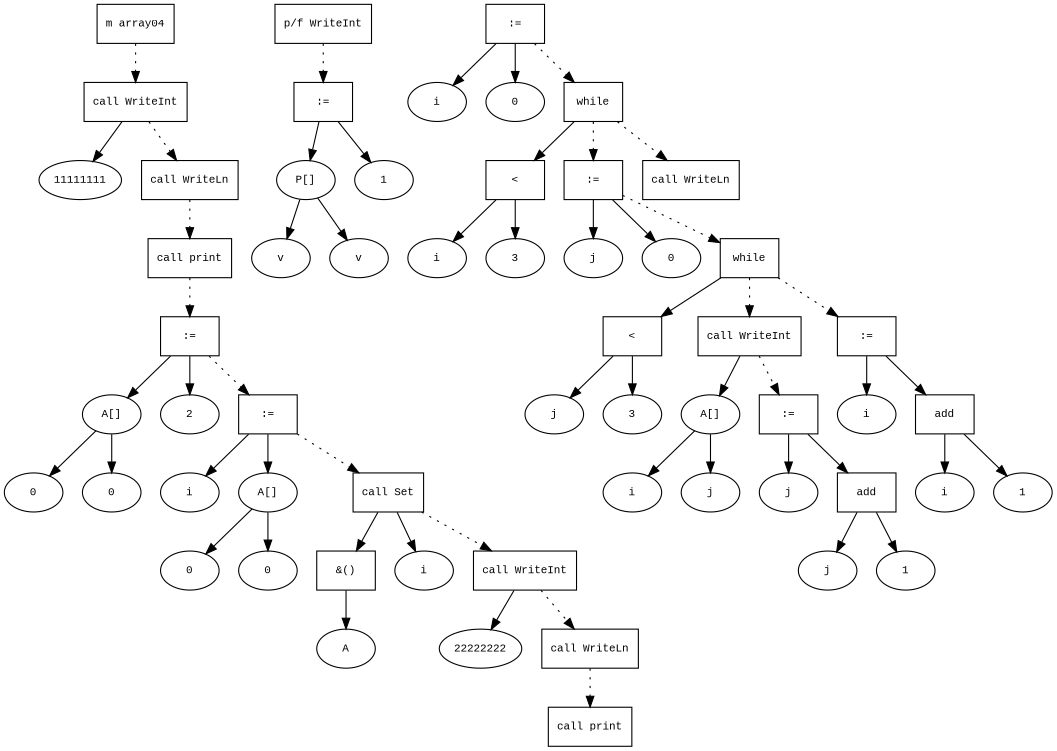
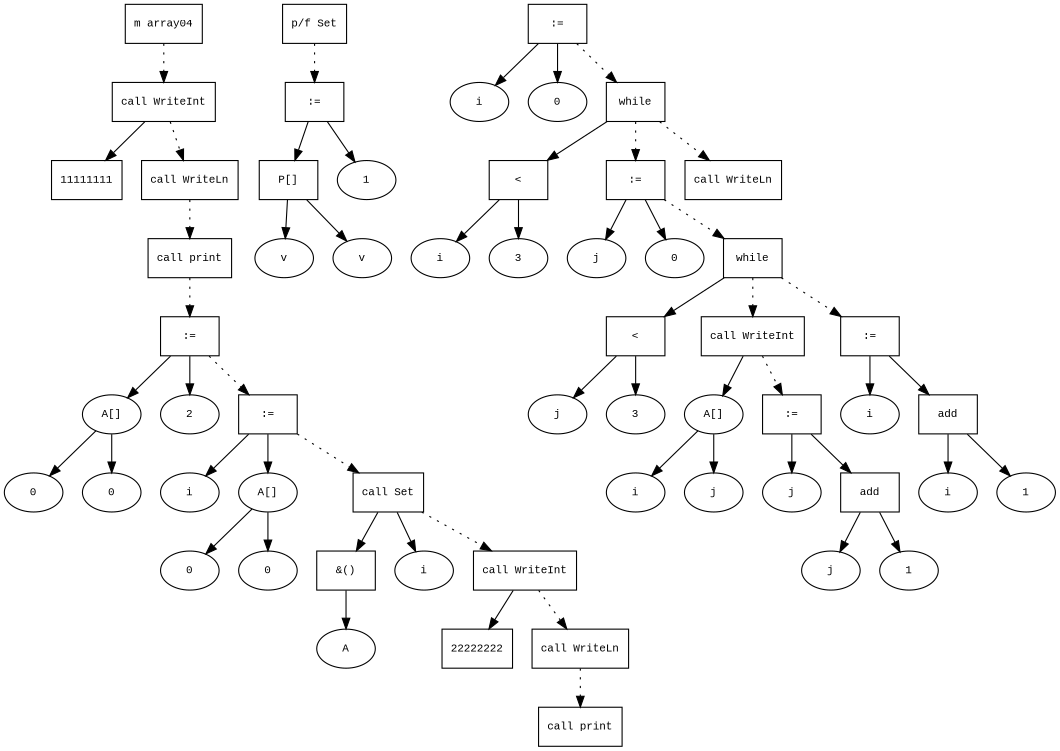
(323, 24) -> (315, 24)
(80, 180) -> (87, 180)
(306, 180) -> (289, 180)
(481, 649) -> (477, 649)
